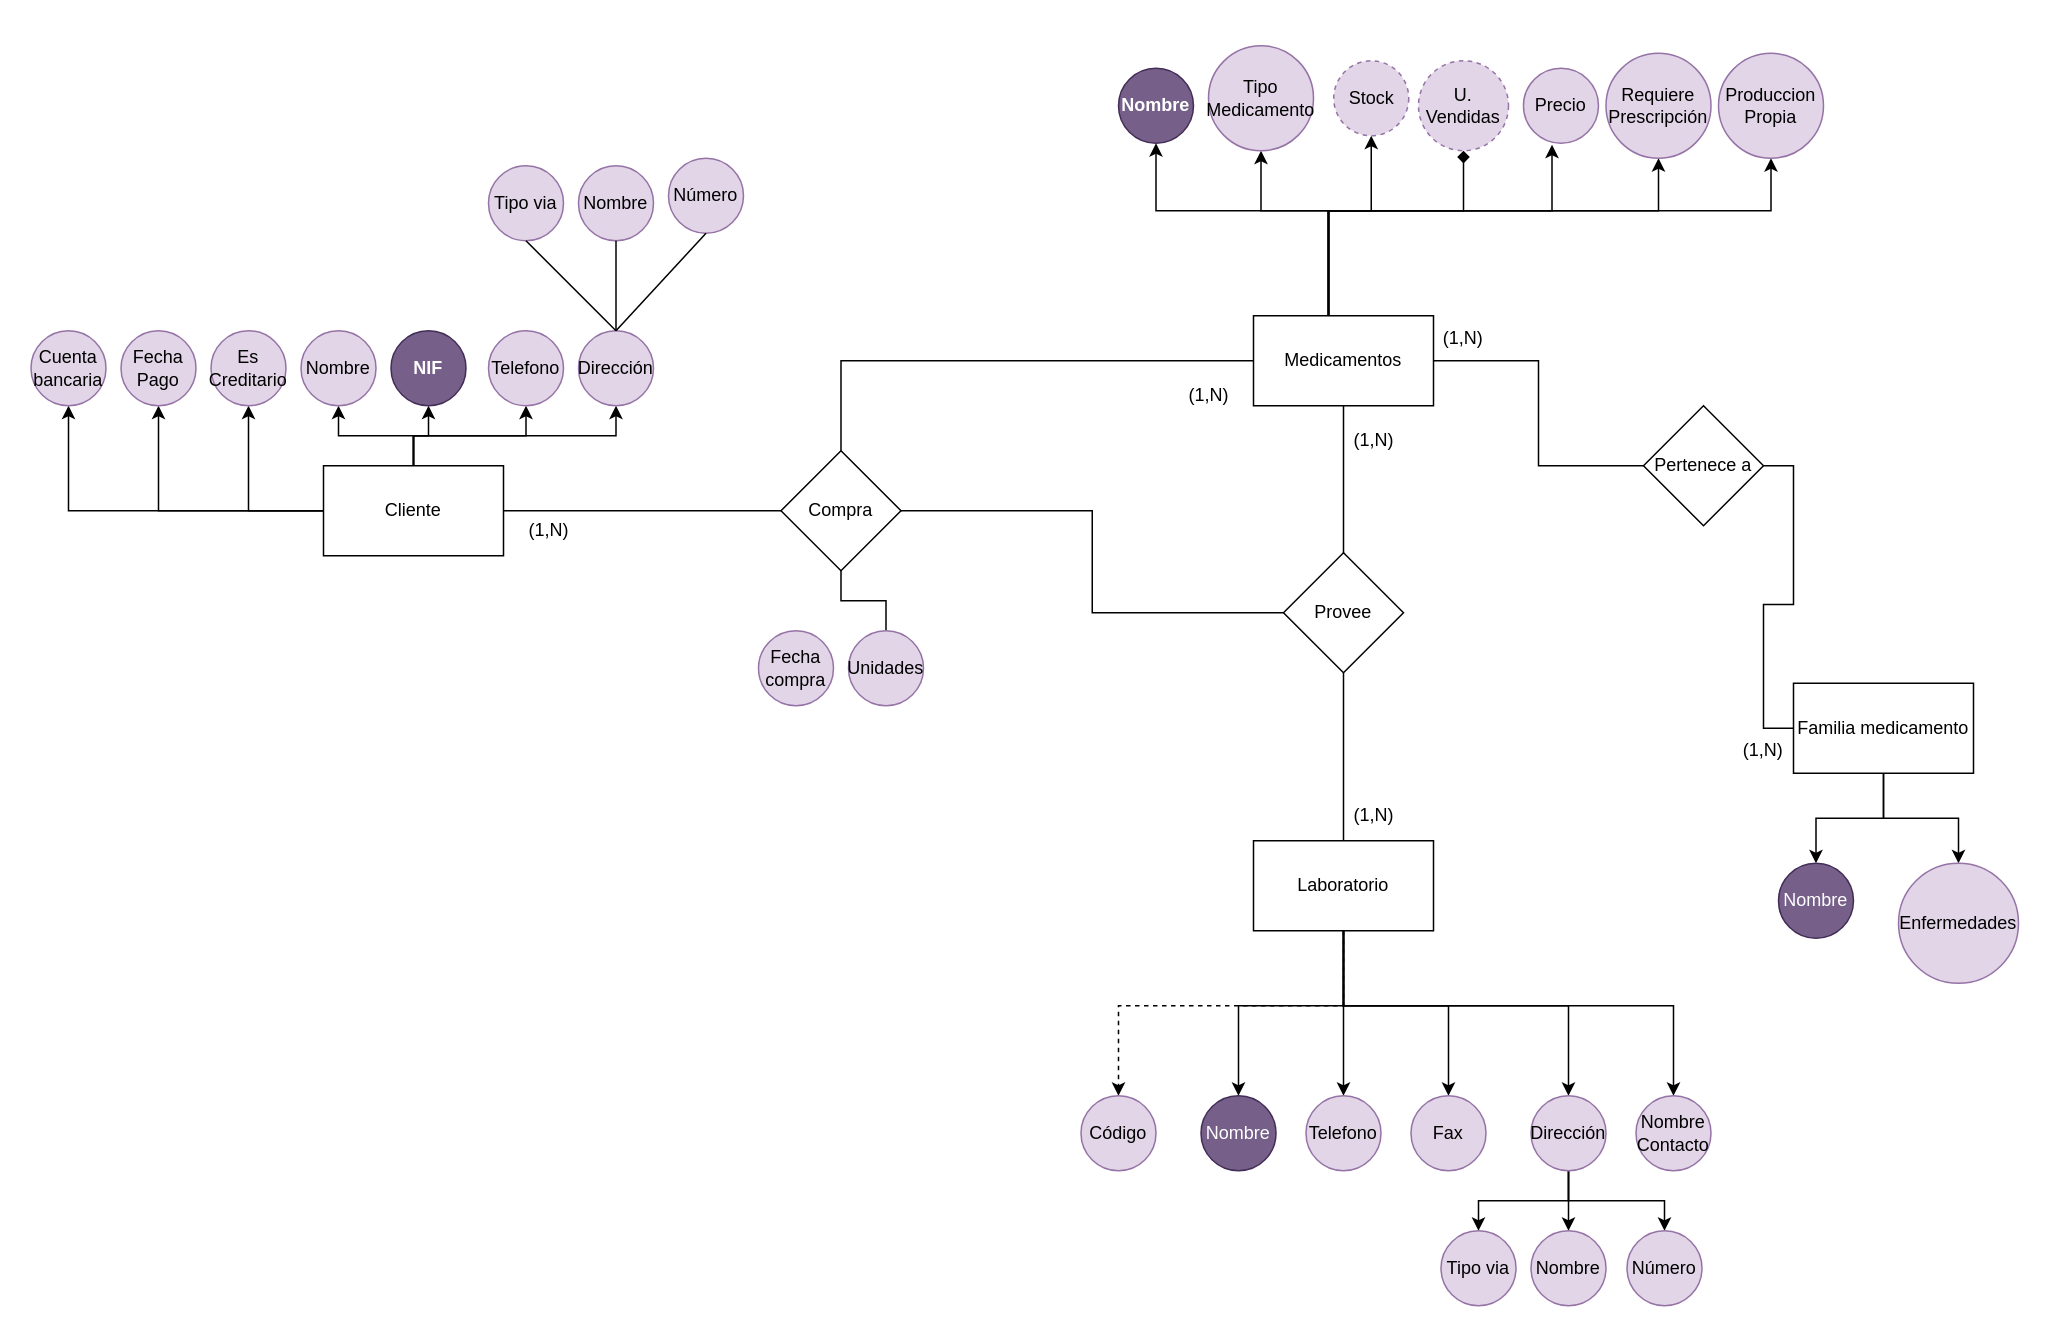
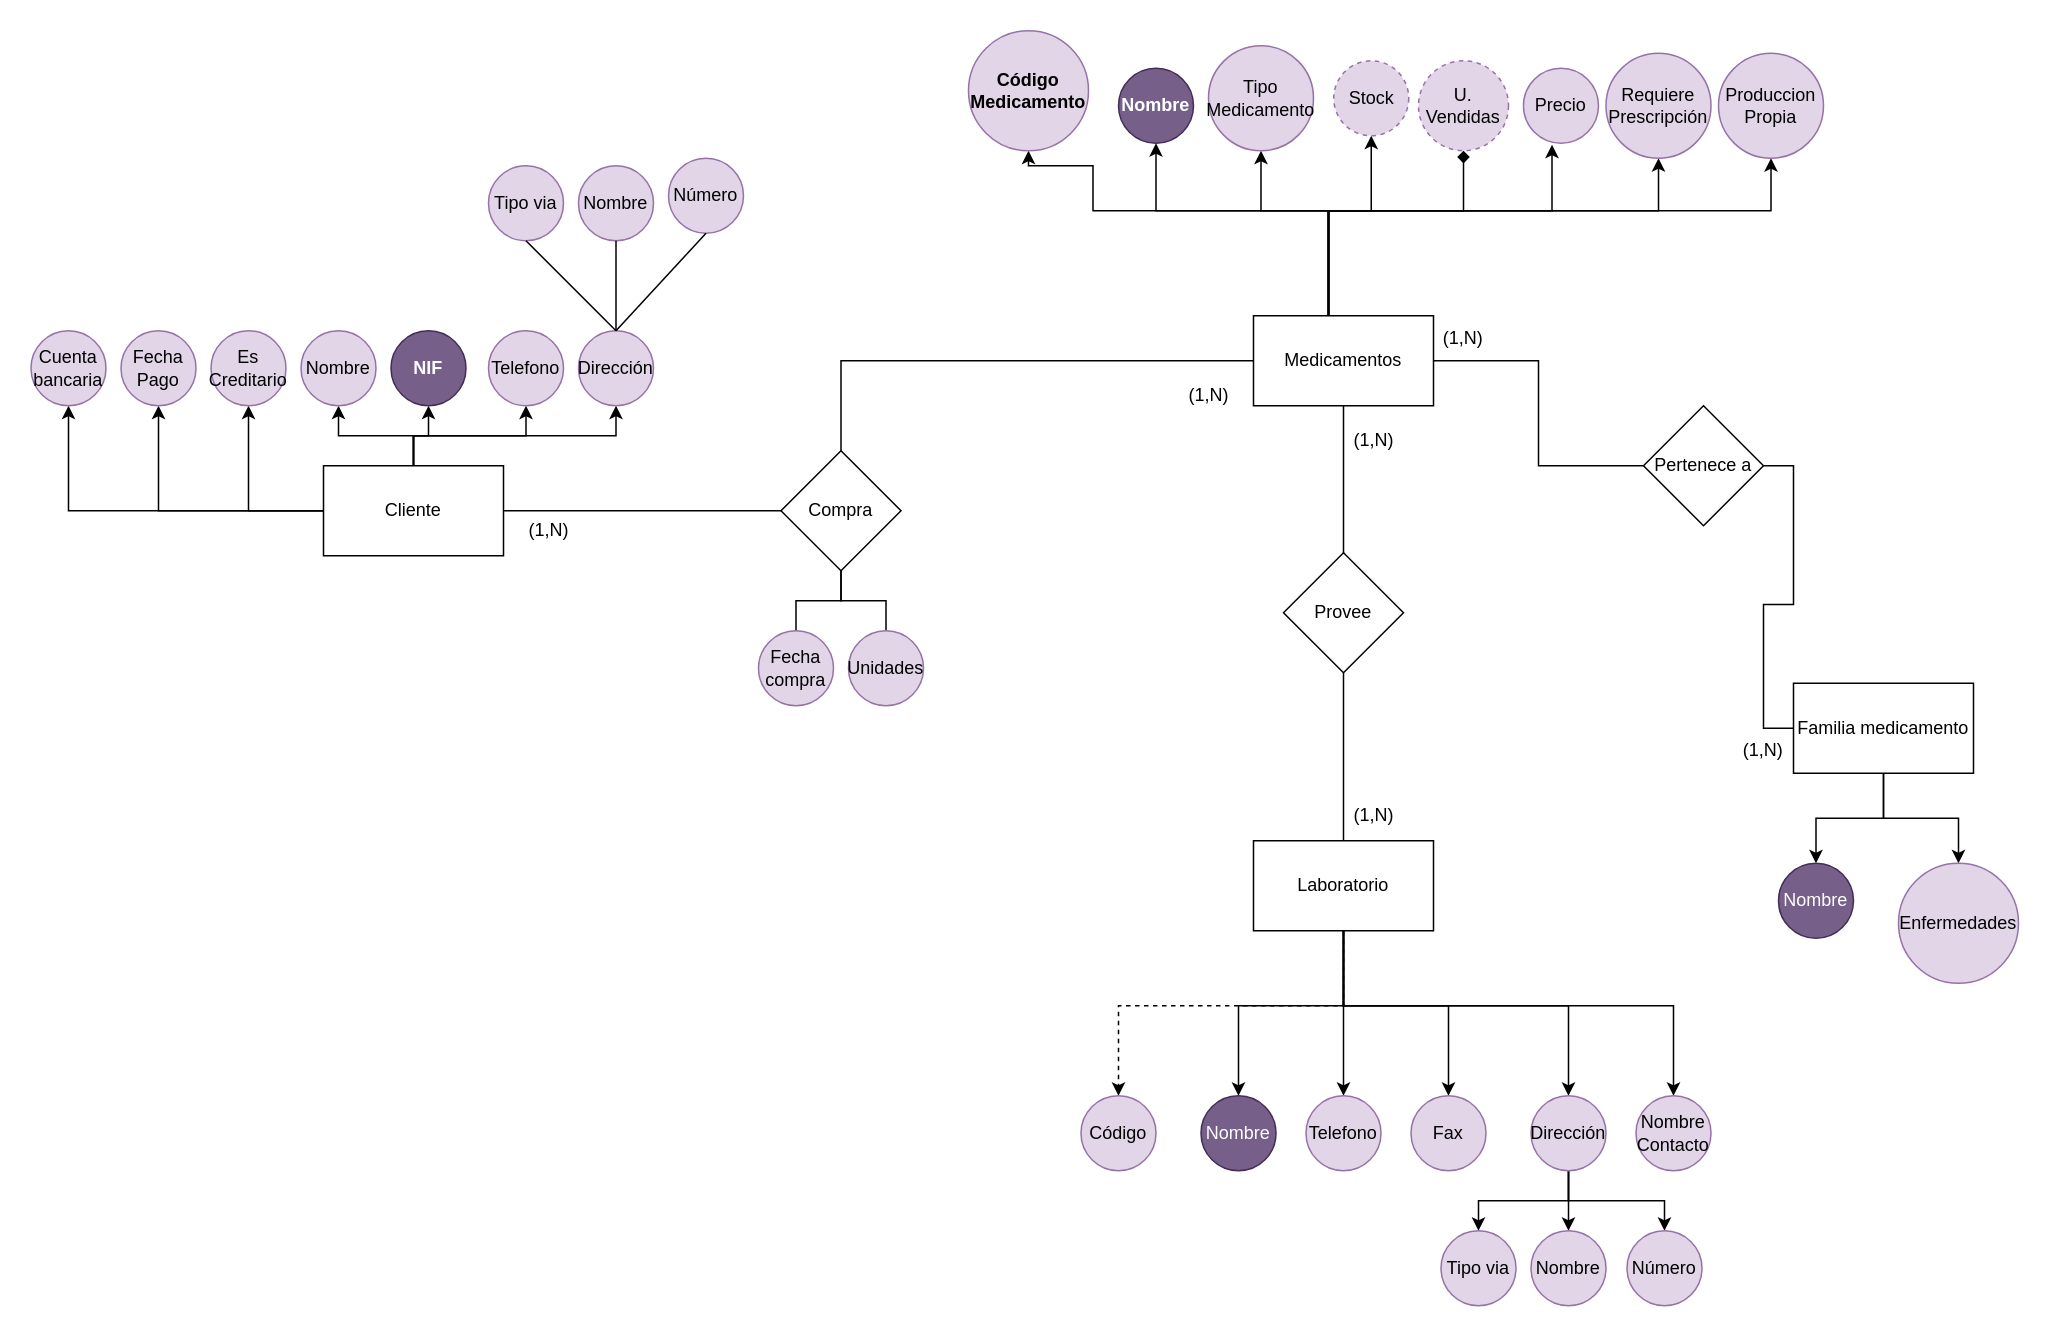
none -> (1028, 91)
none -> (1093, 185)
(1092, 562) -> (803, 601)
